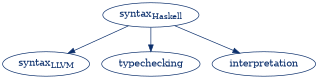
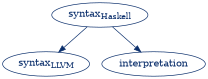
(151, 64) -> none
